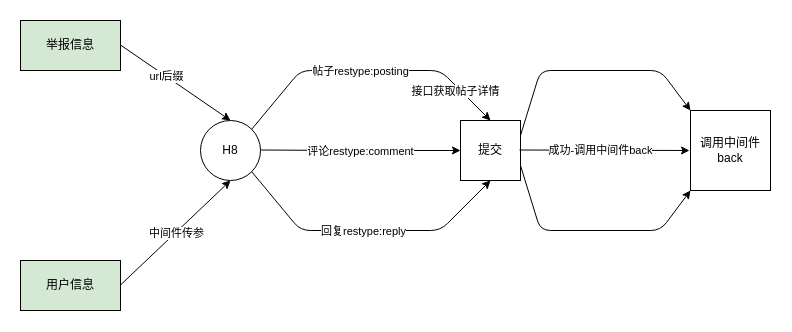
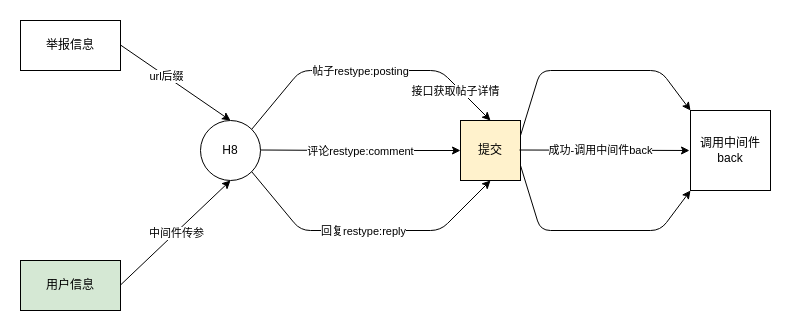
(71, 46) -> (71, 46)
(491, 151) -> (491, 151)
